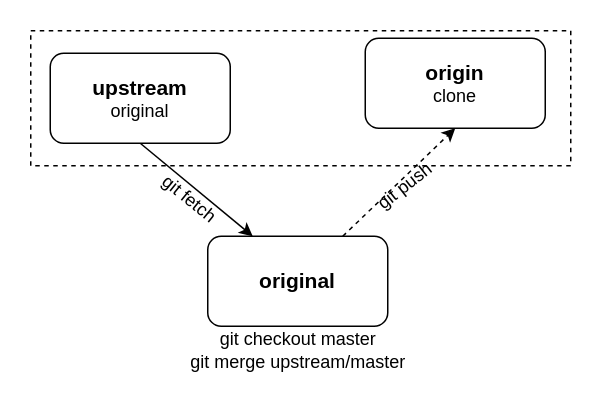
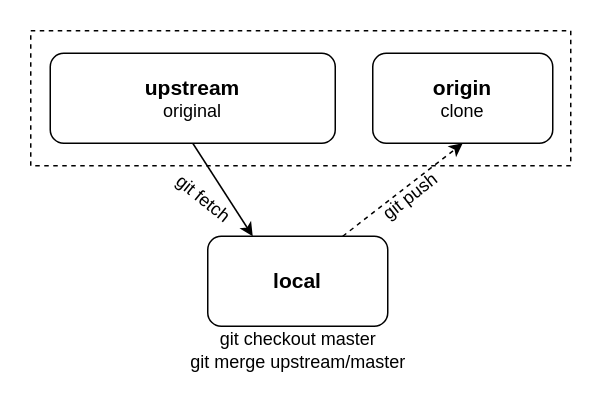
(455, 83) -> (463, 98)
(140, 98) -> (193, 98)
(298, 281) -> (298, 281)
